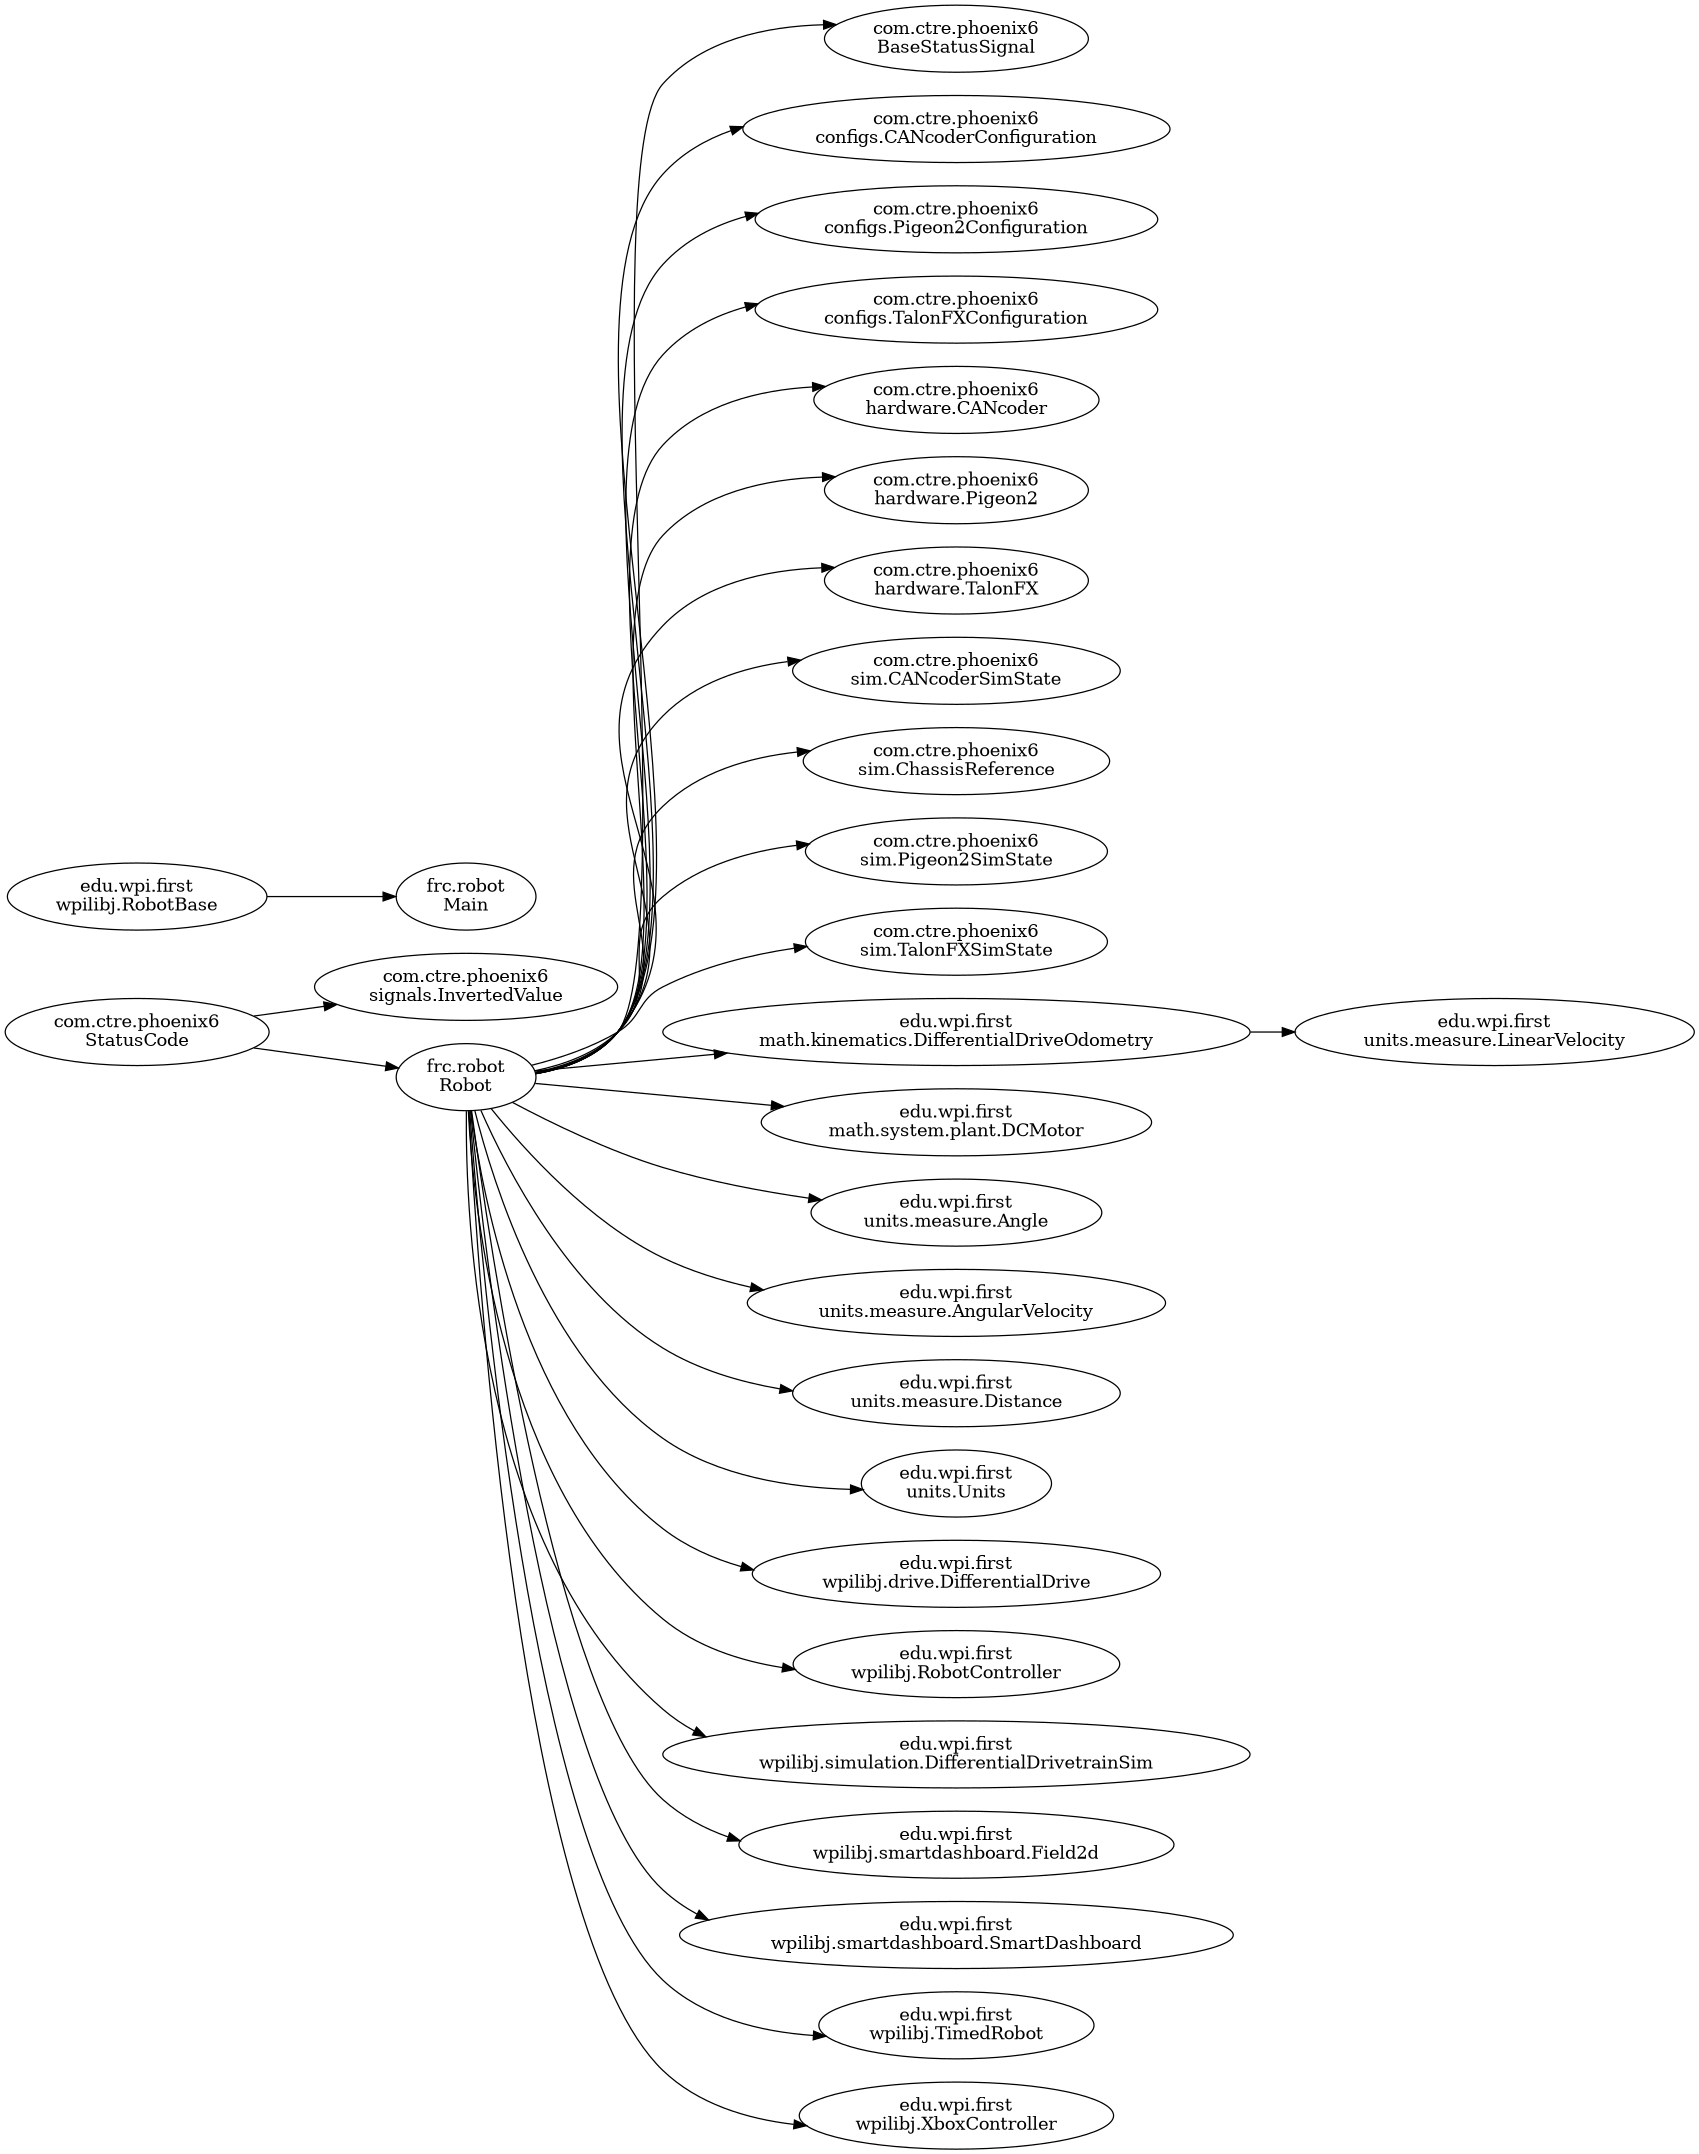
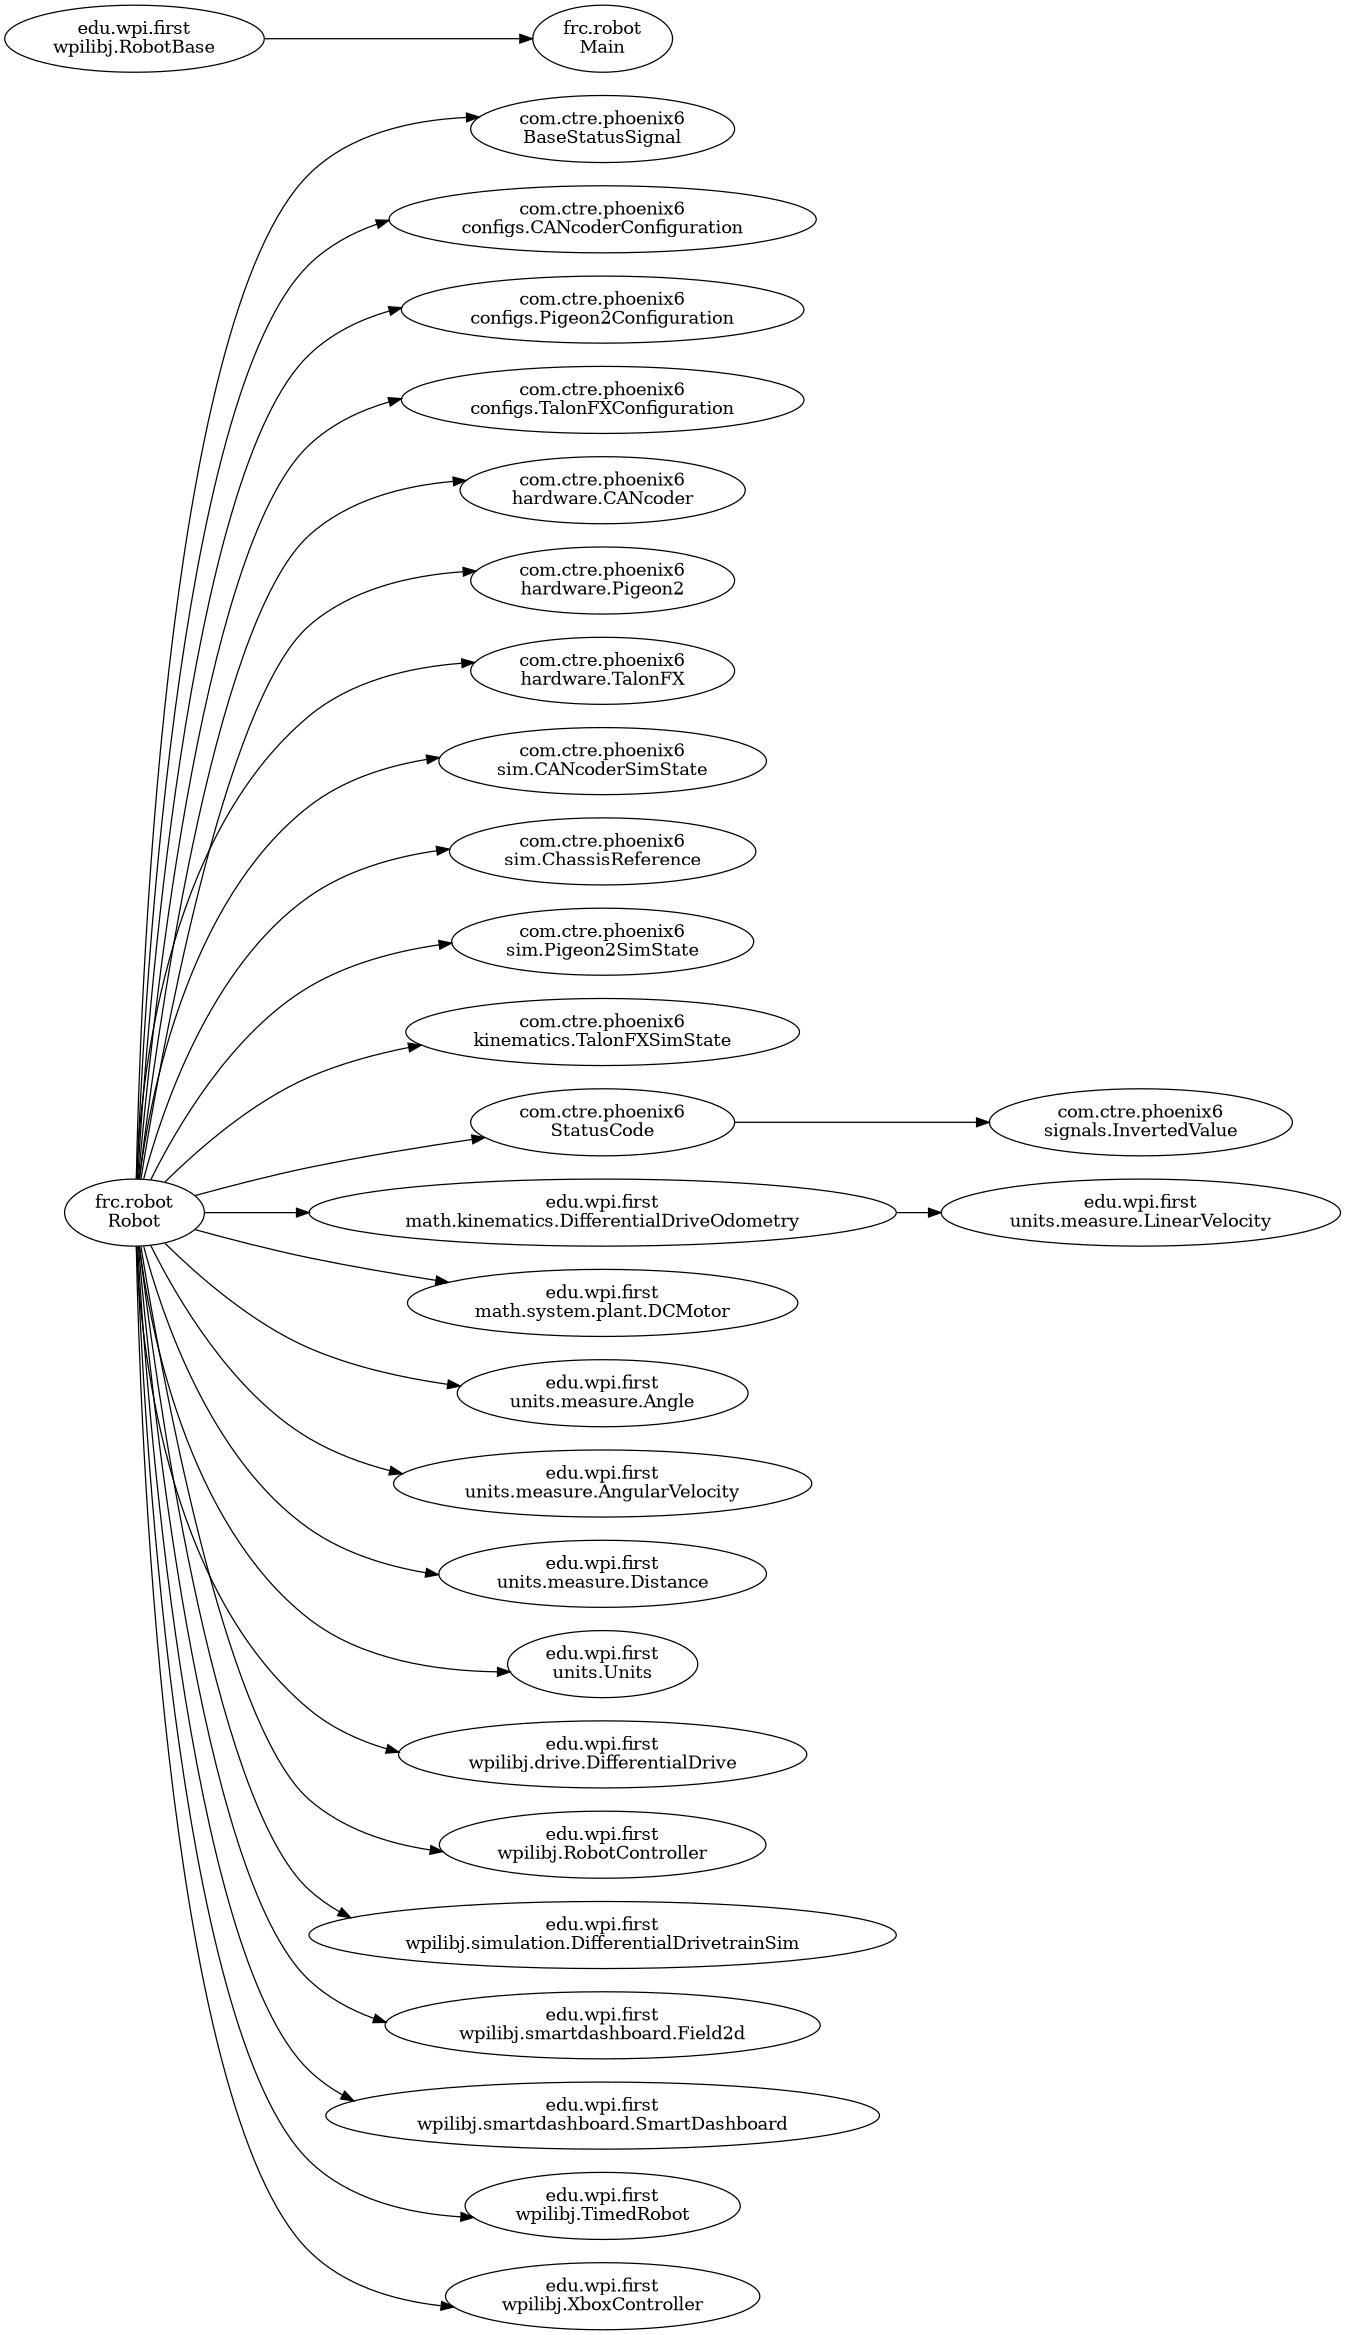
(956, 942) -> (603, 1032)
(320, 1057) -> (333, 1163)
